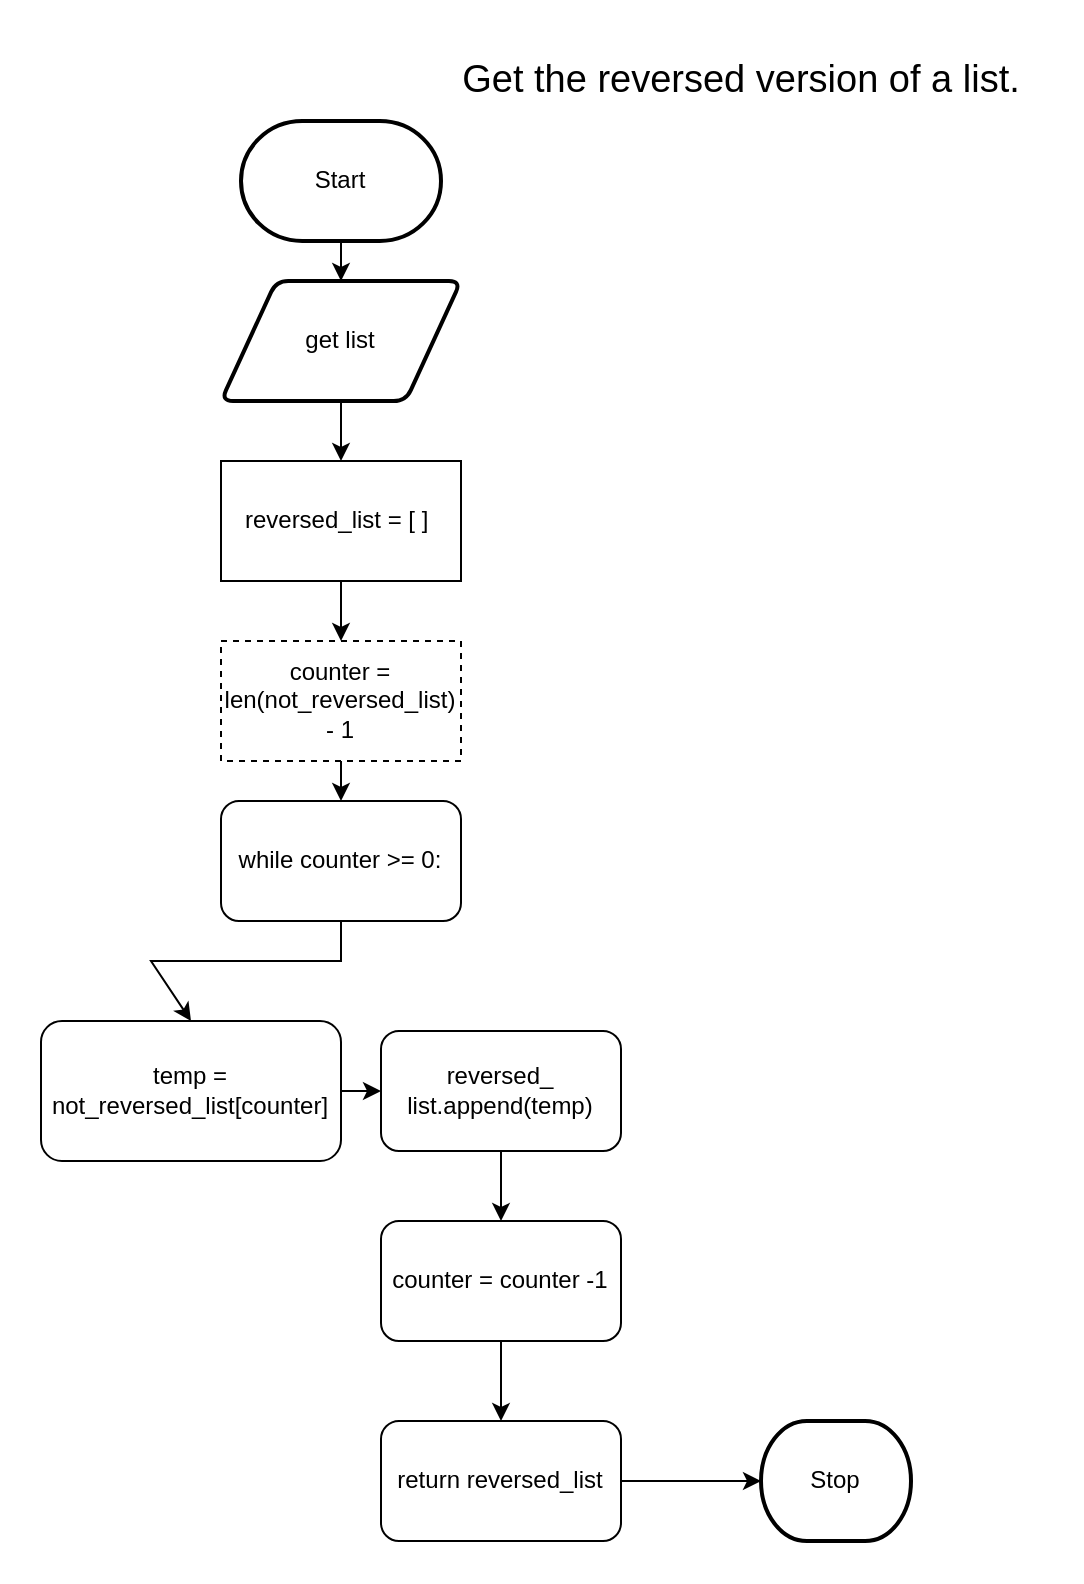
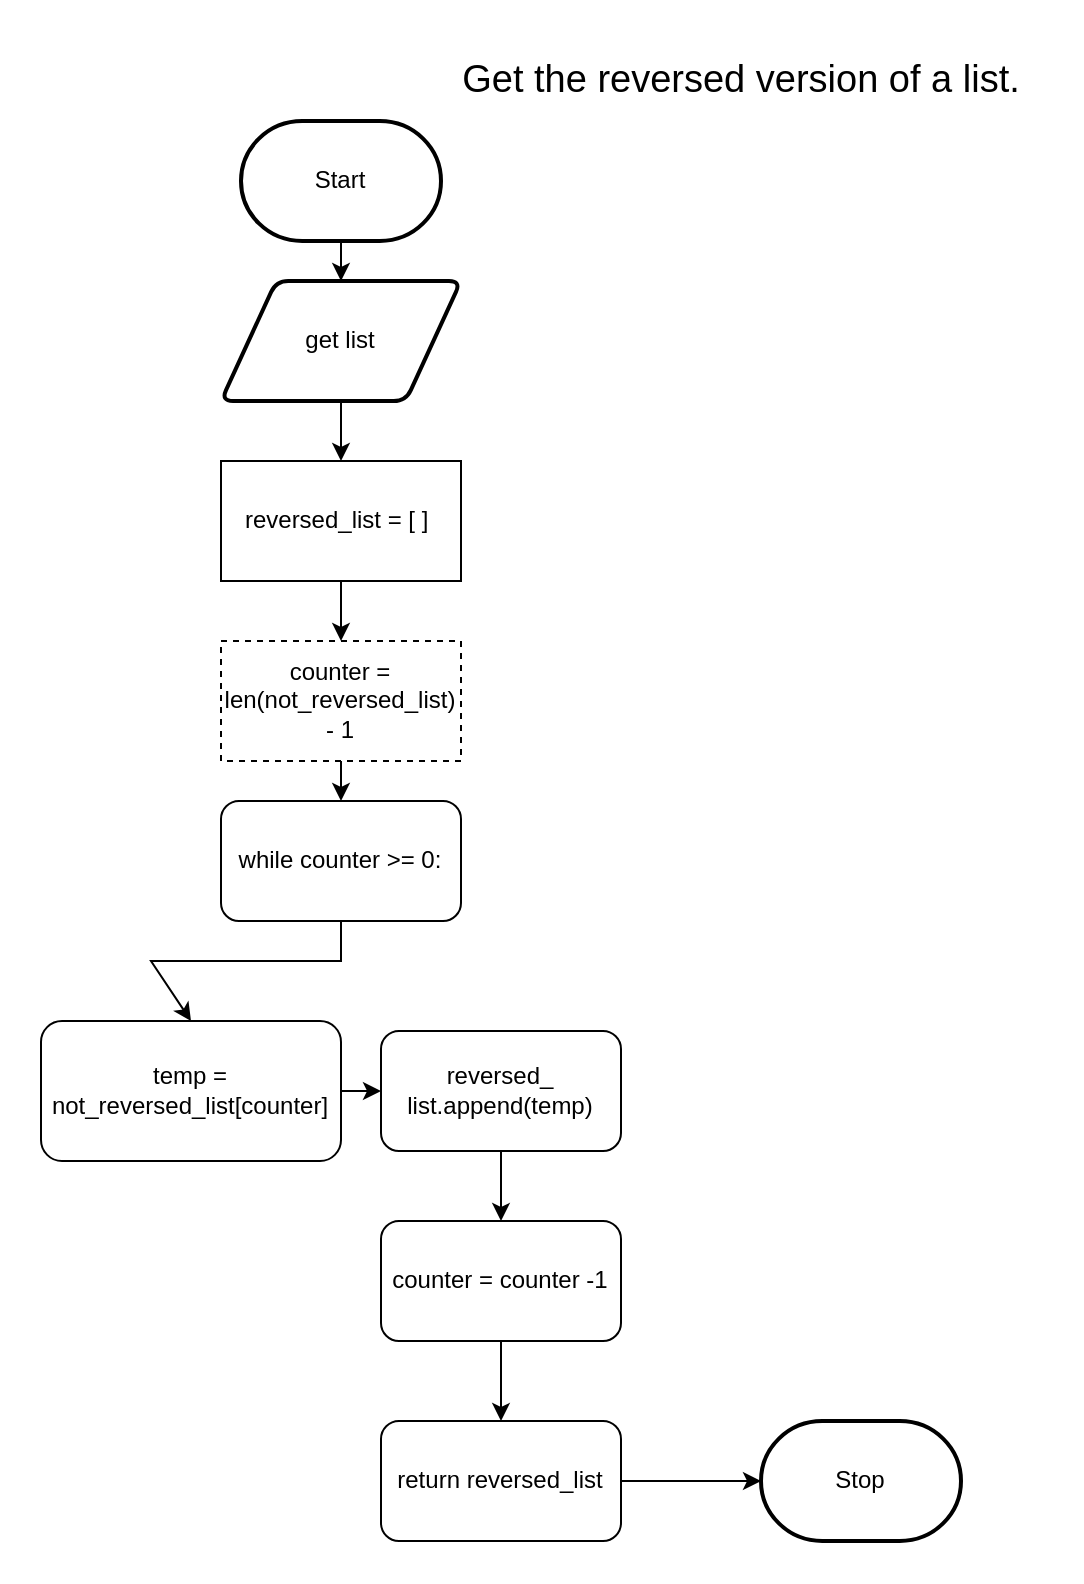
(836, 1481) -> (861, 1481)
